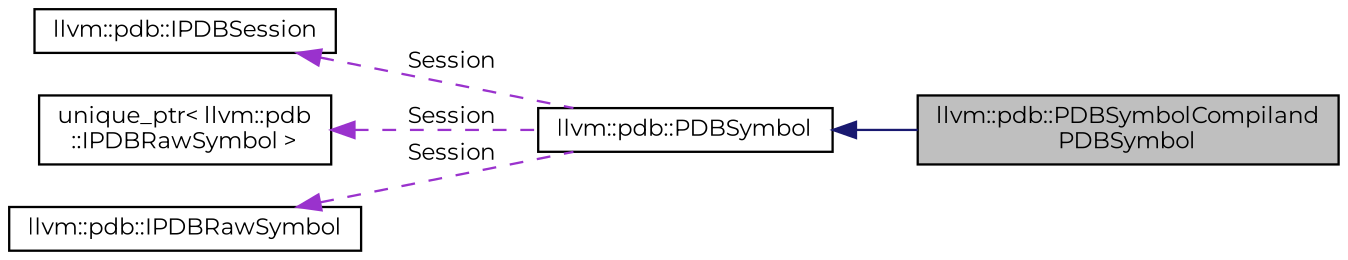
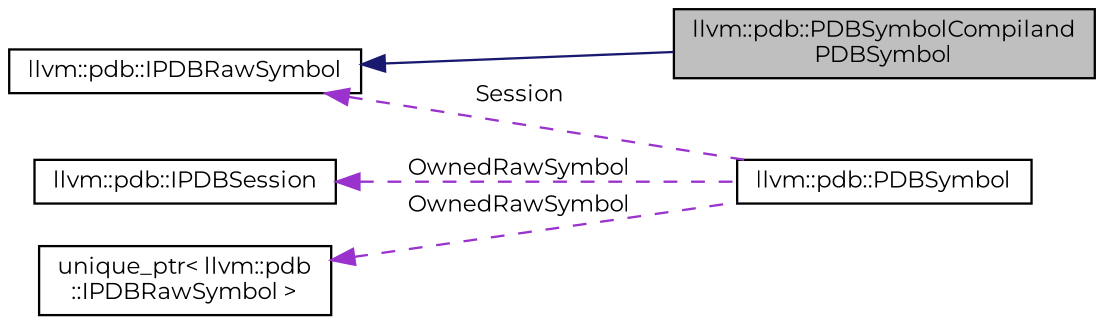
(450, 62) -> (518, 169)
(450, 117) -> (518, 206)
(887, 130) -> (529, 58)
